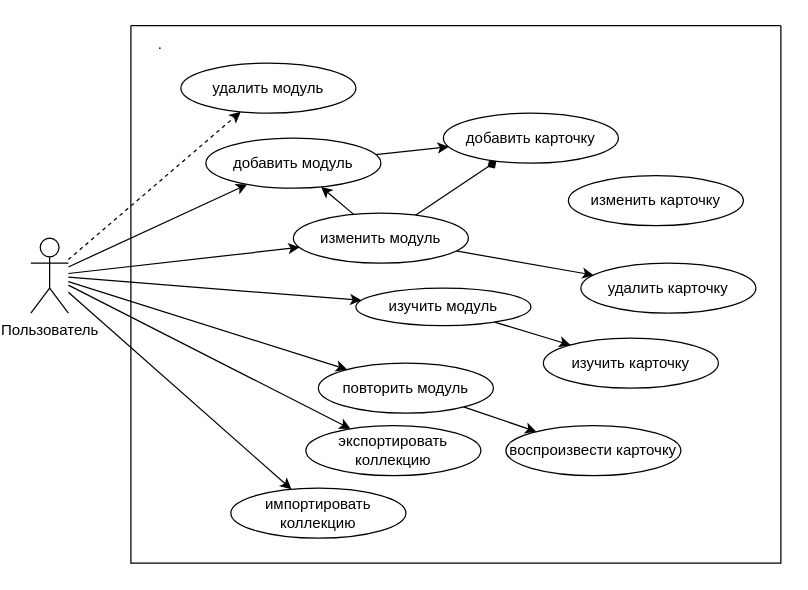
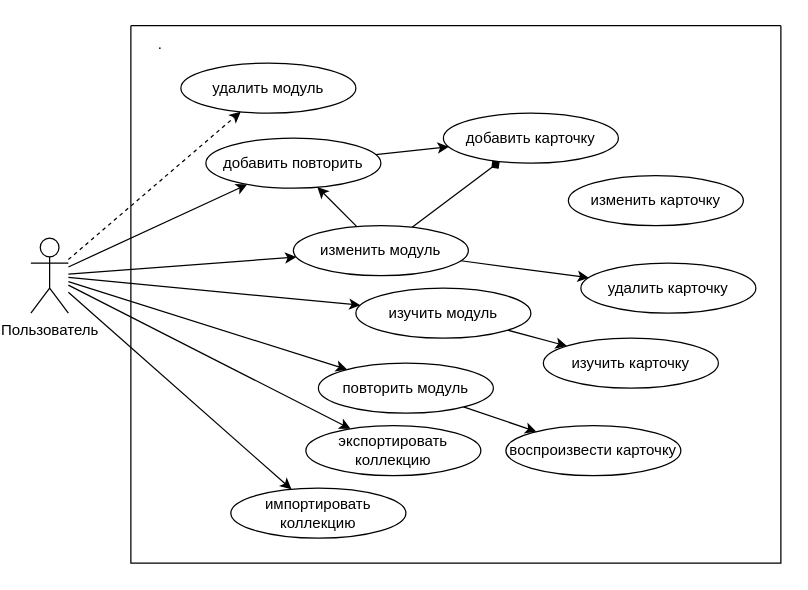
(293, 163) -> (293, 163)
(381, 238) -> (381, 251)
(443, 307) -> (443, 313)
